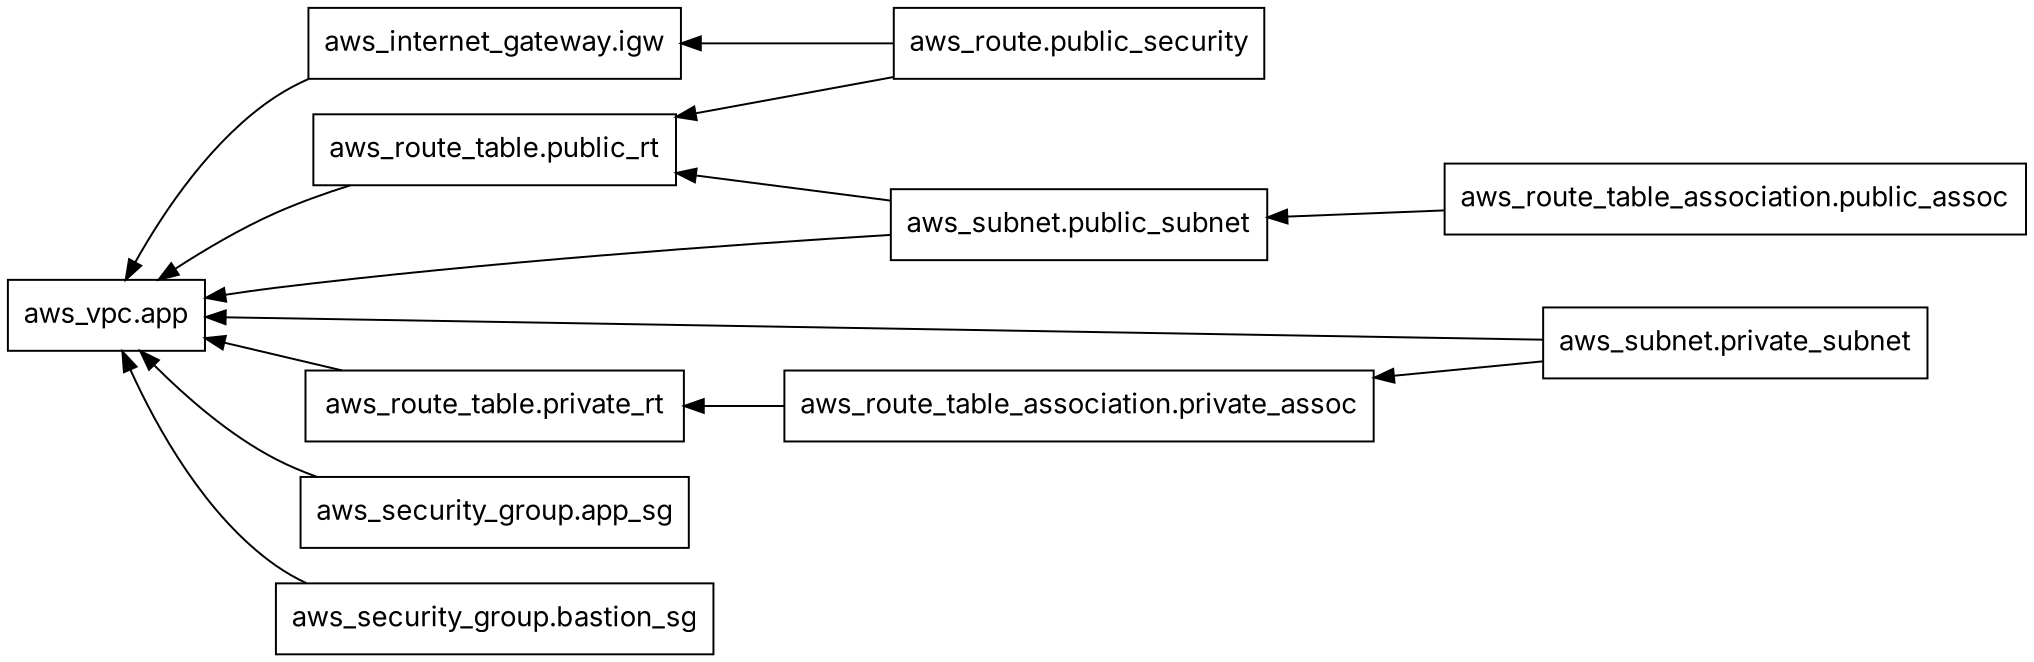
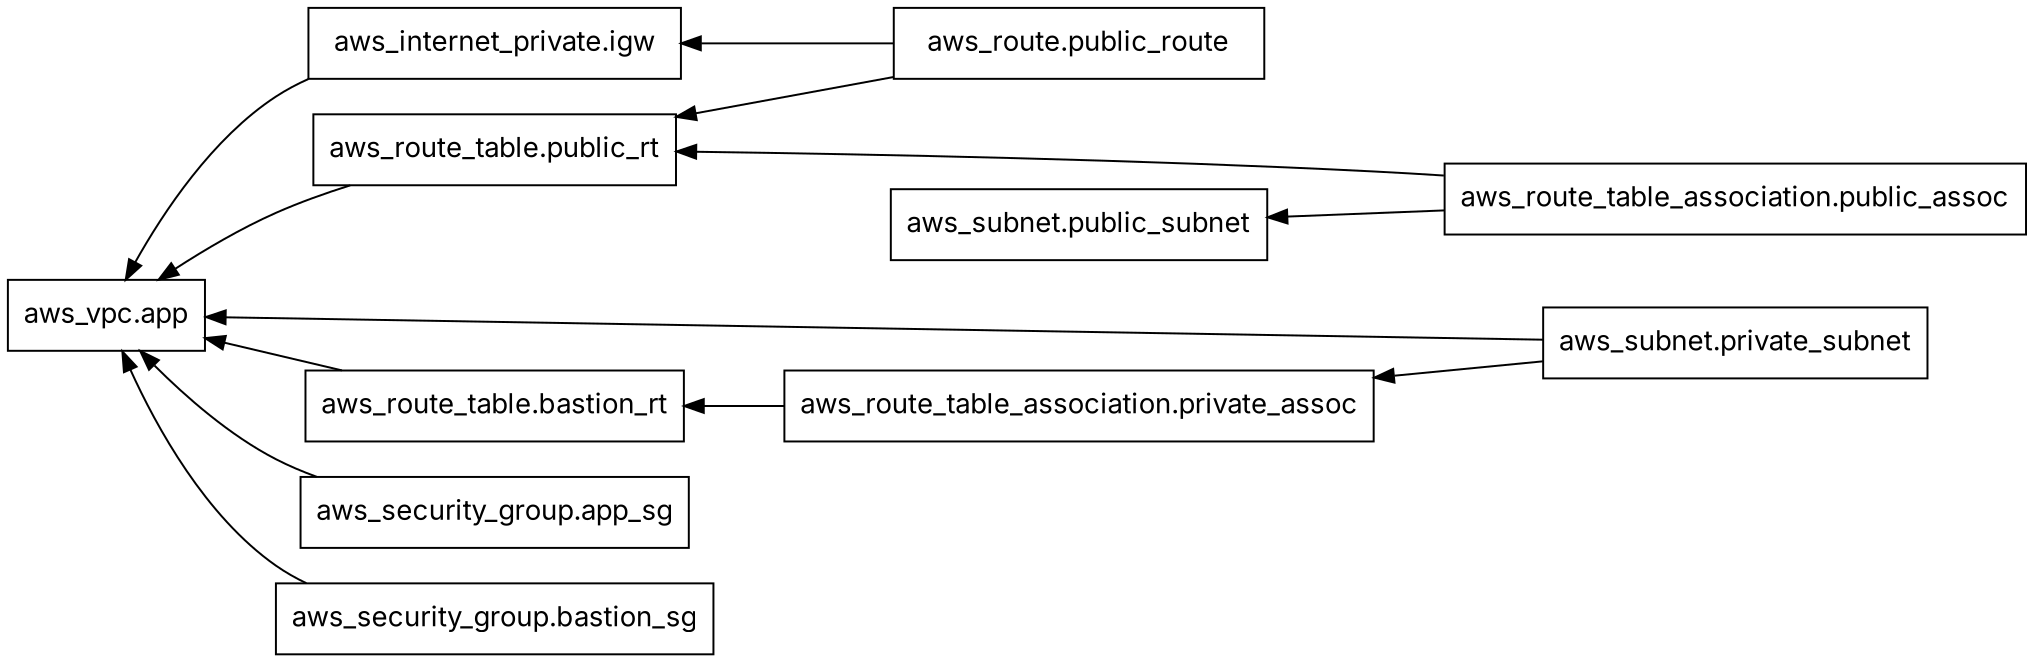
(495, 43) -> (495, 43)
(1079, 43) -> (1079, 43)
(793, 188) -> (1070, 160)
(557, 259) -> none
(495, 406) -> (495, 406)
